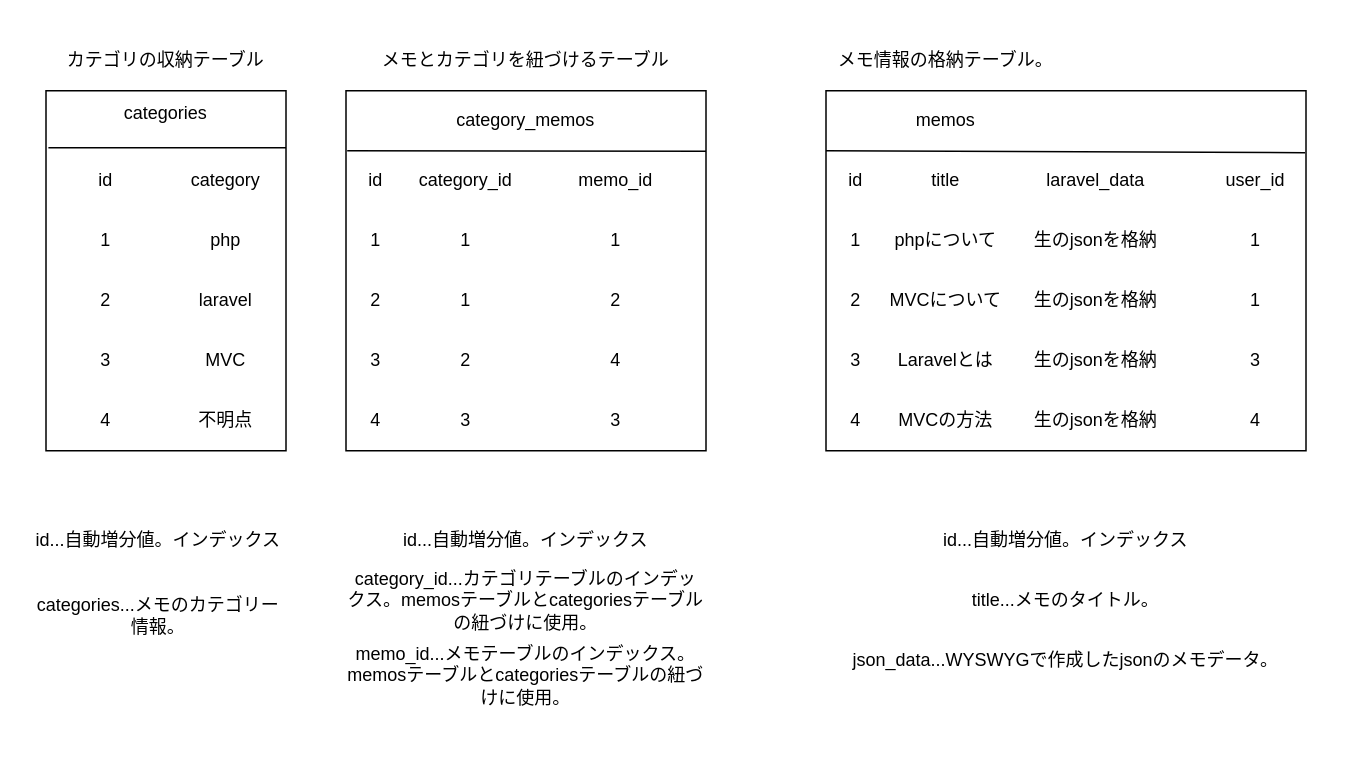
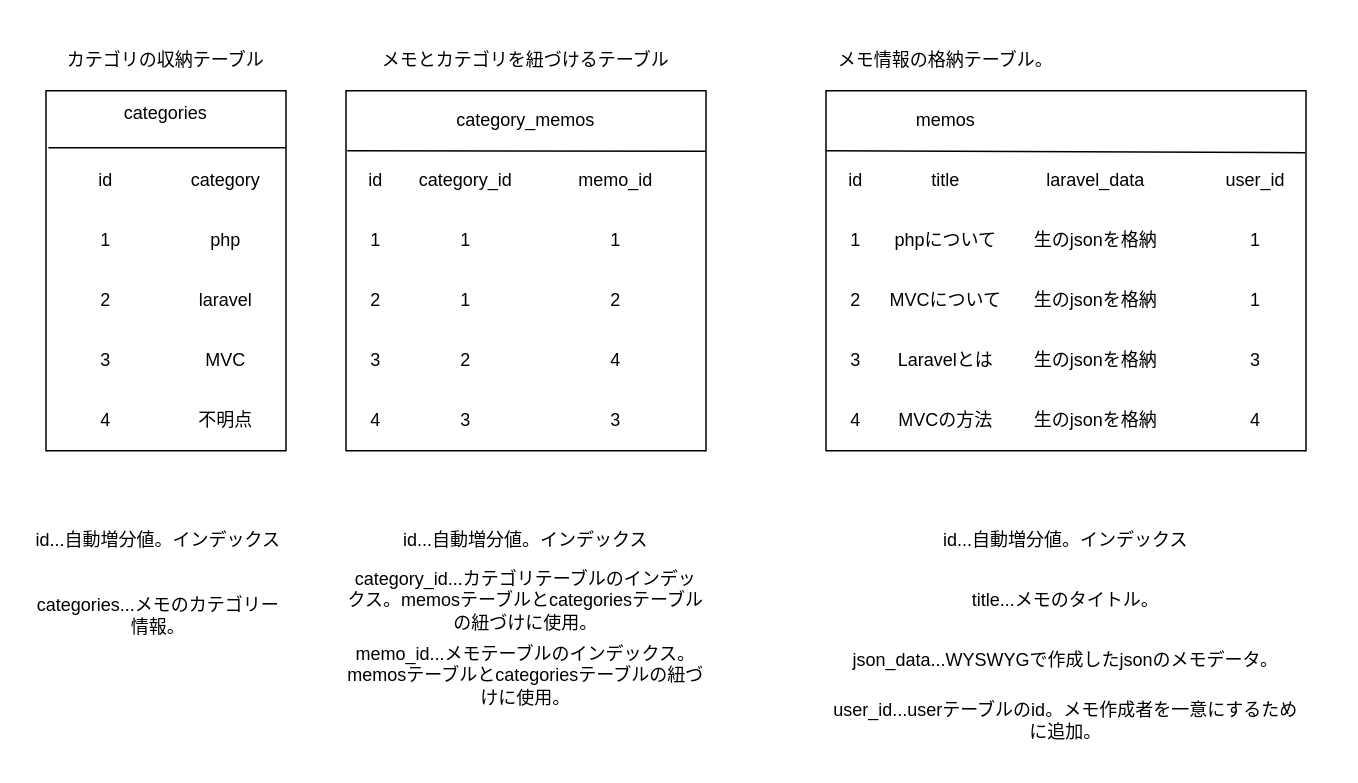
none -> (1066, 721)
